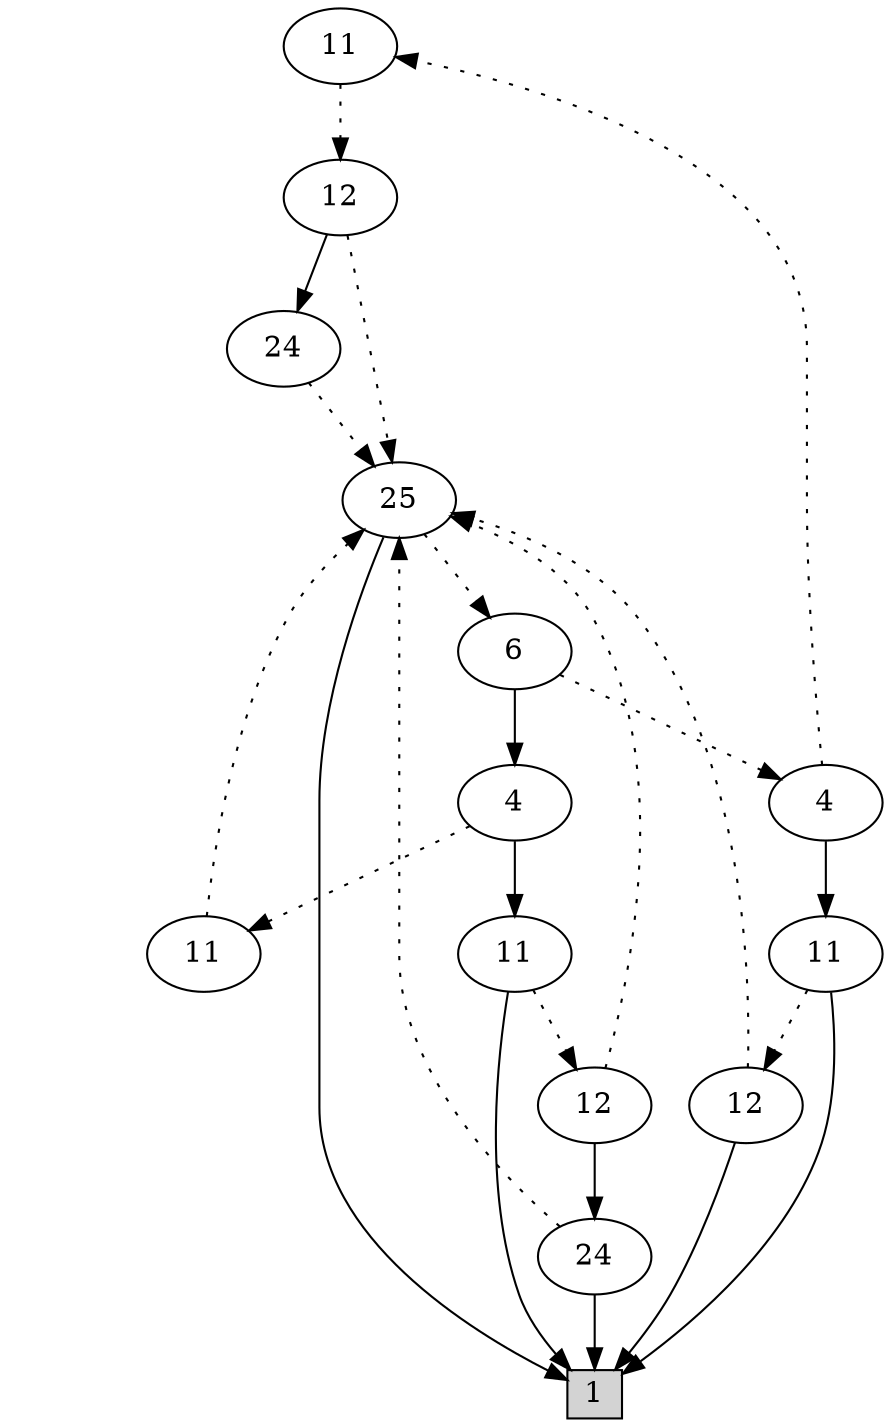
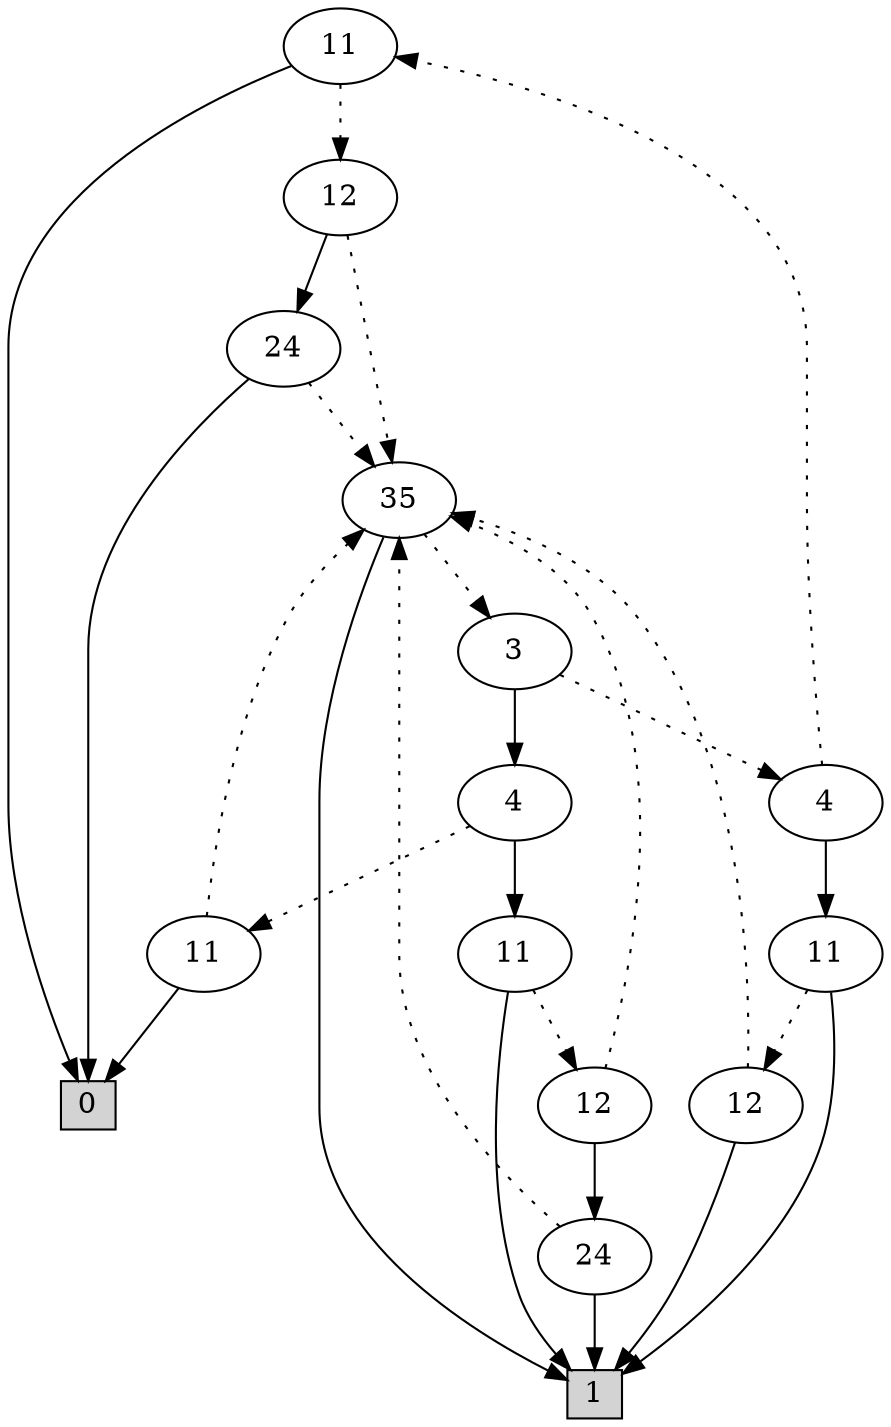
(399, 500) -> (399, 500)
(515, 651) -> (515, 651)
none -> (88, 1105)
